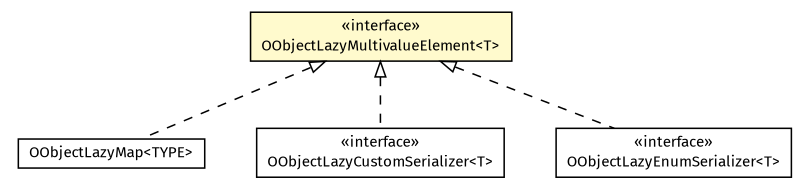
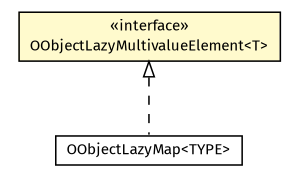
(380, 153) -> none
(674, 153) -> none
